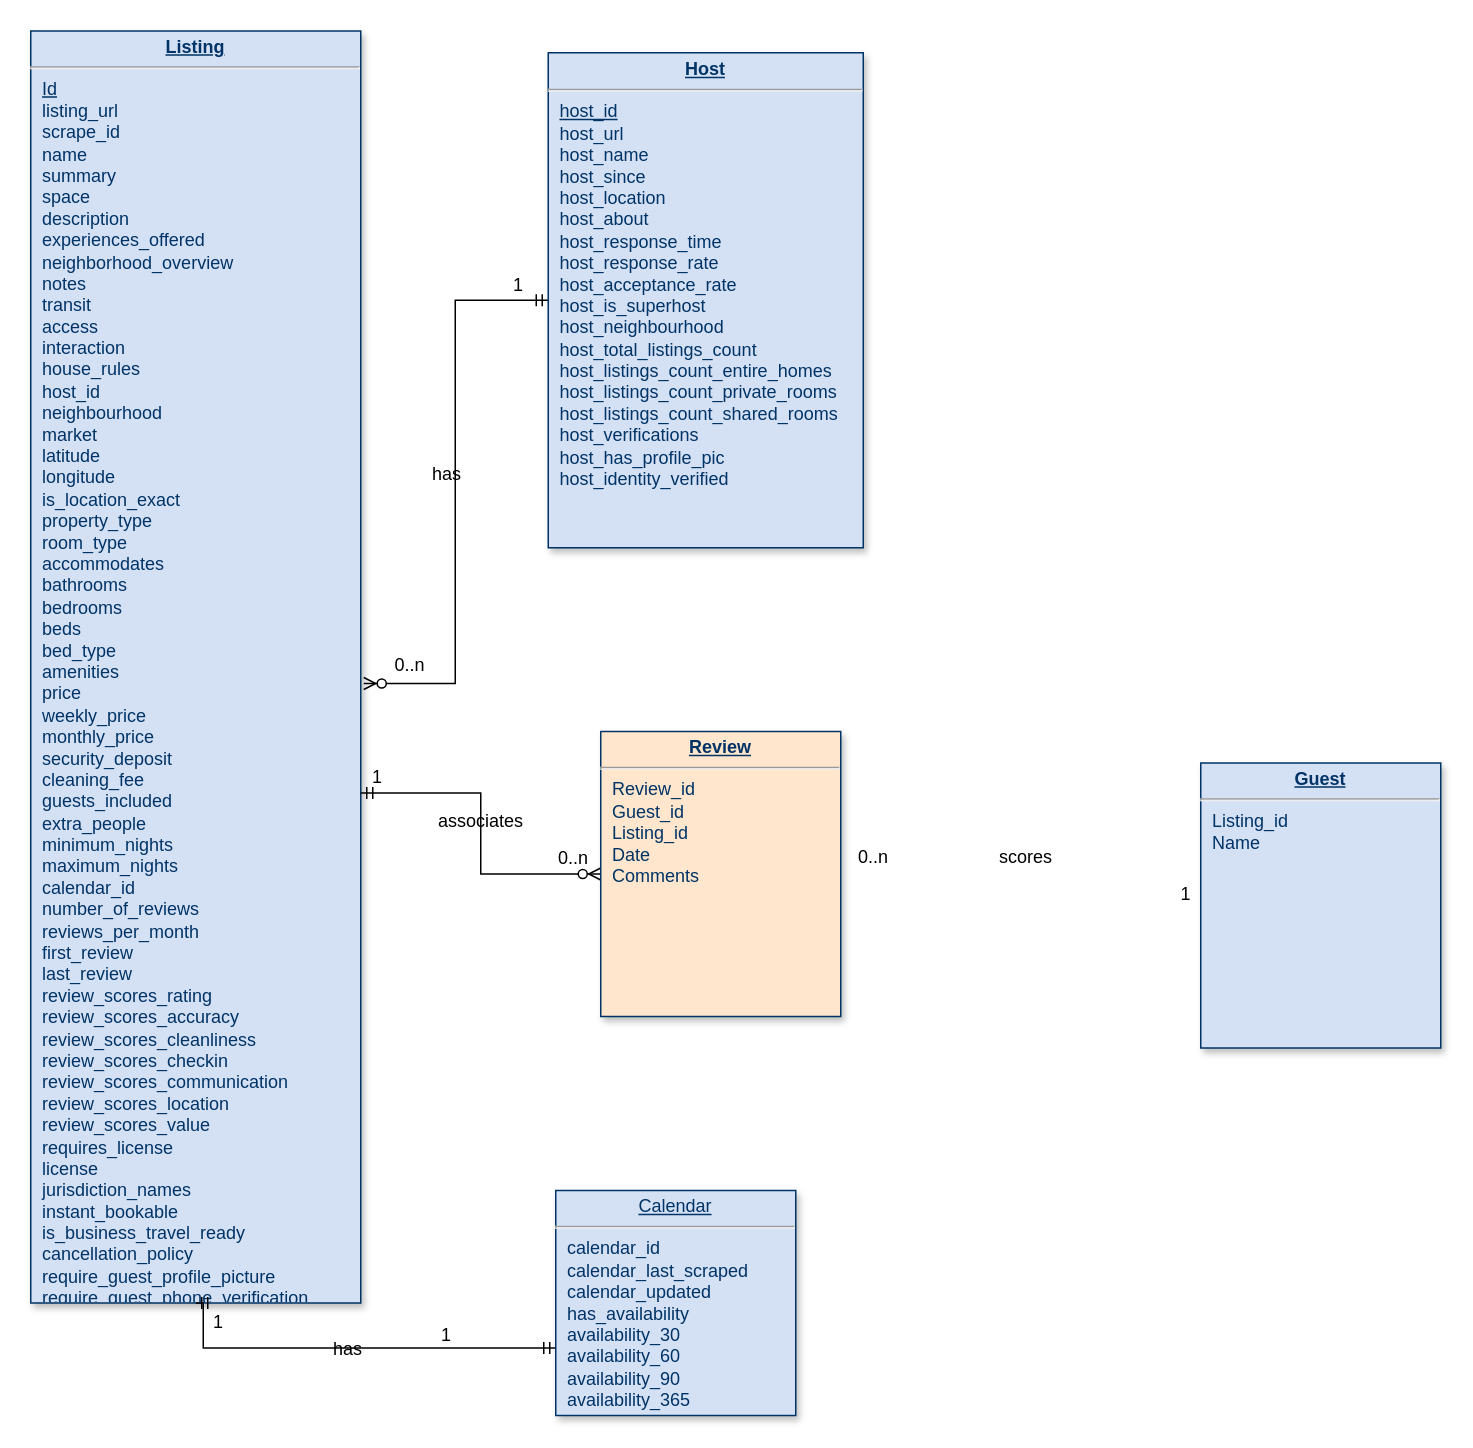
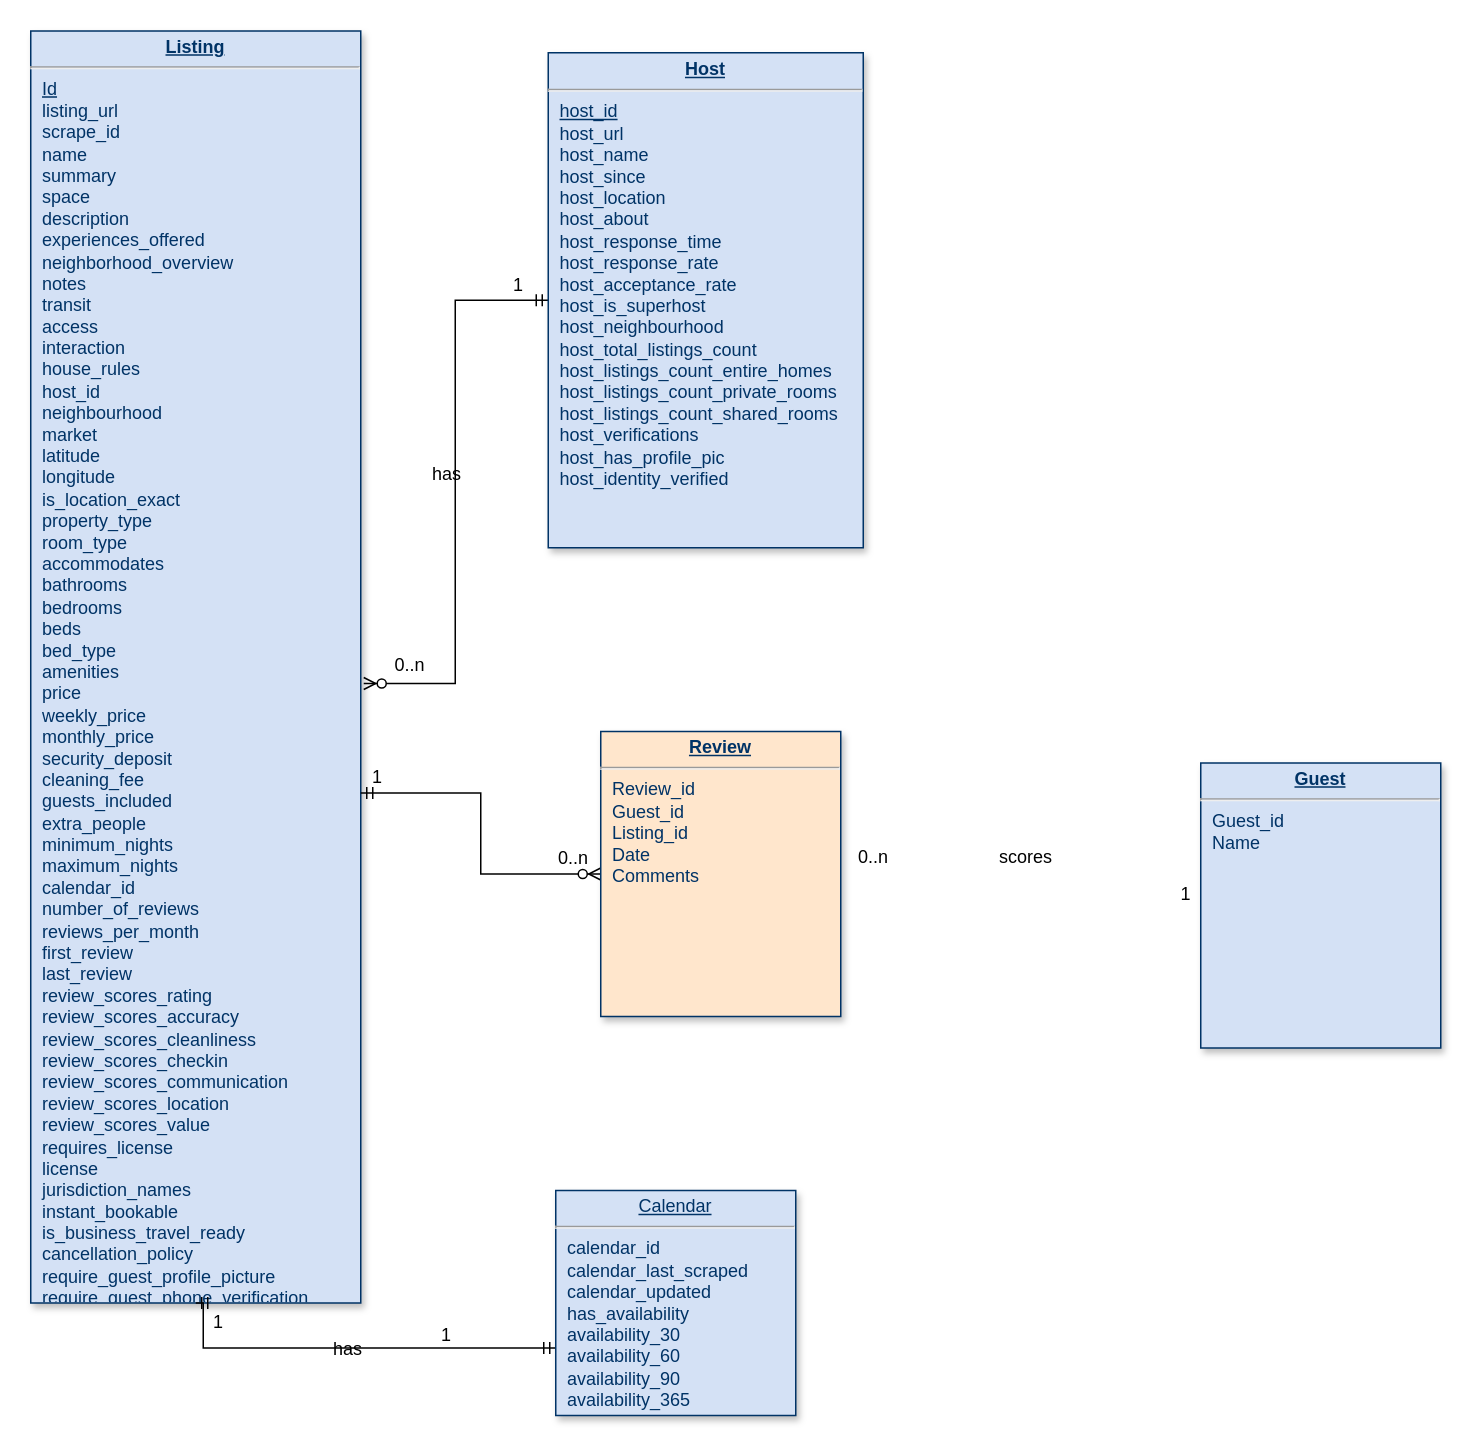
(1244, 795) -> (1239, 795)
(488, 821) -> none
